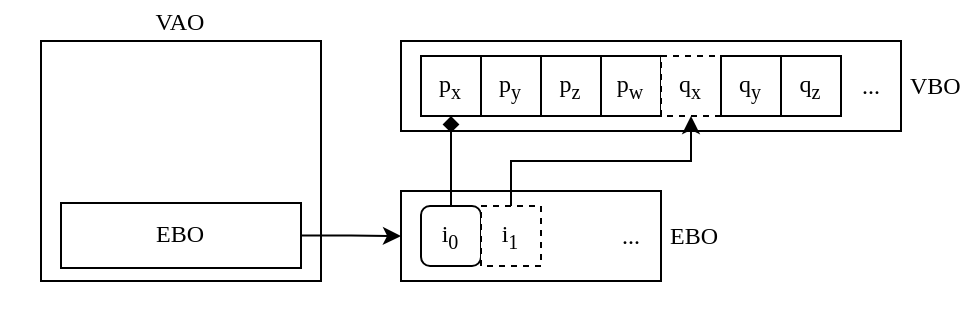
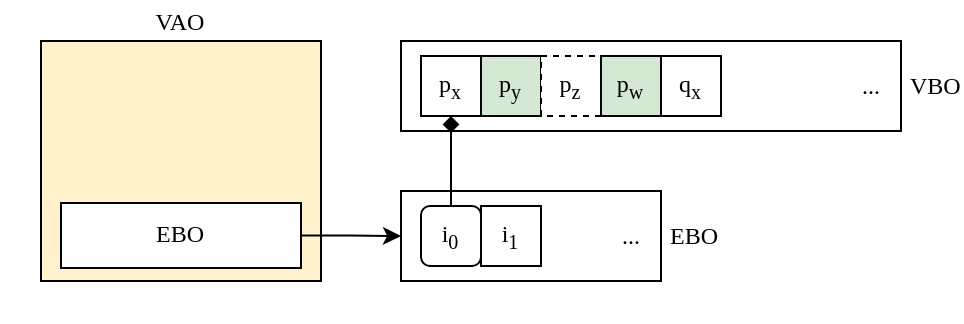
(511, 86) -> (511, 86)
(571, 86) -> (571, 86)
(631, 86) -> (631, 86)
(691, 86) -> (691, 86)
(751, 86) -> none
(811, 86) -> none
(181, 161) -> (181, 161)
(594, 161) -> none
(511, 236) -> (511, 236)
